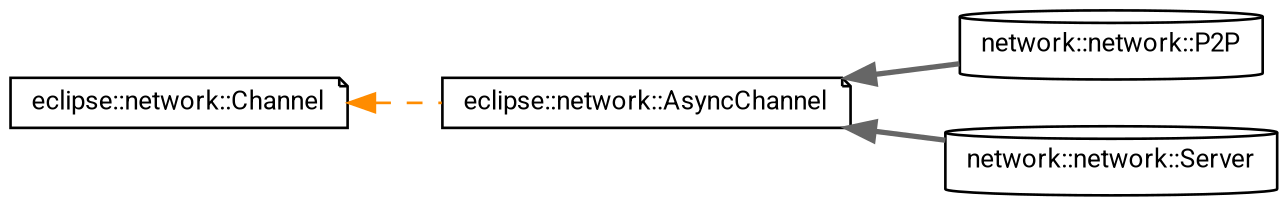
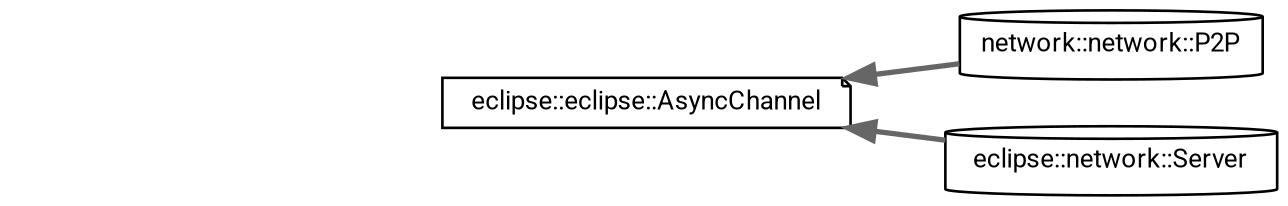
(179, 103) -> none
(646, 103) -> (646, 103)
(1111, 161) -> (1111, 161)
